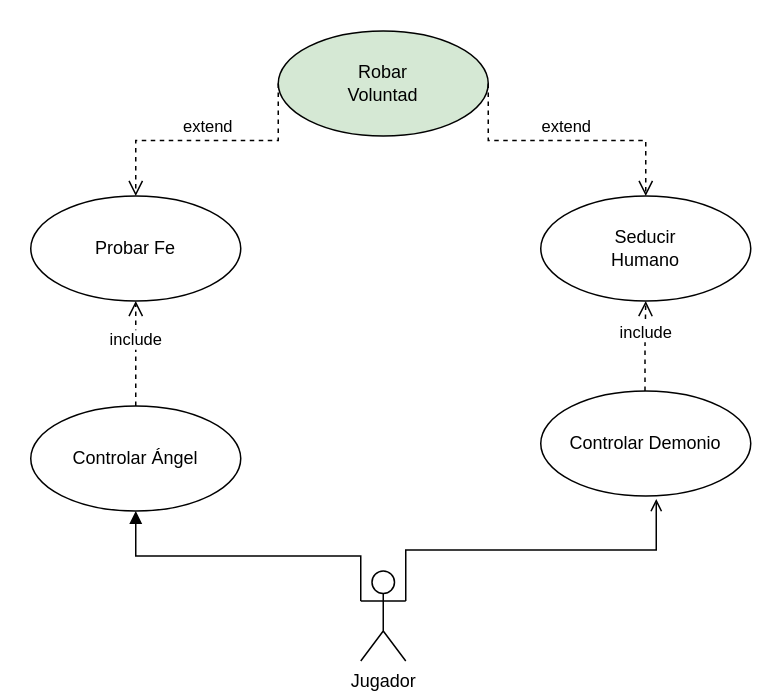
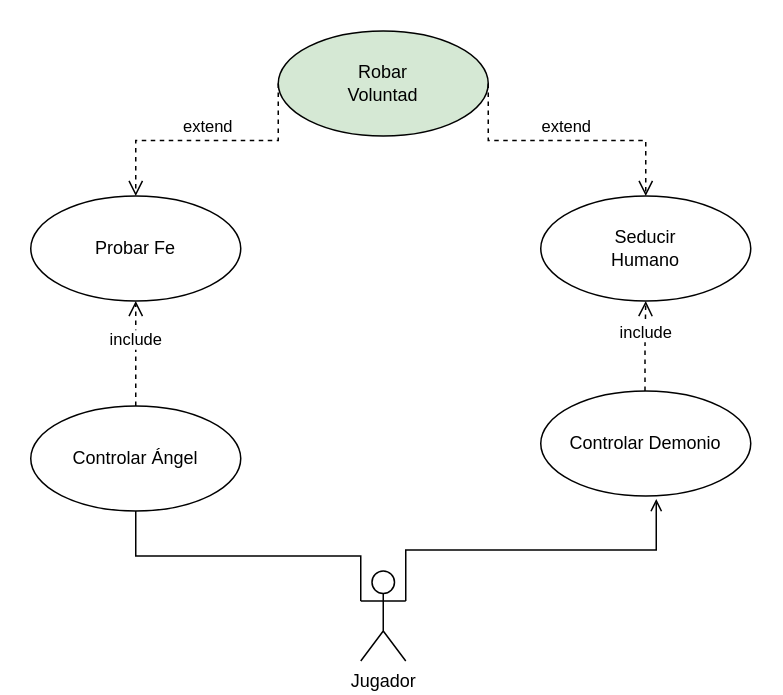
(136, 524) -> (136, 519)
